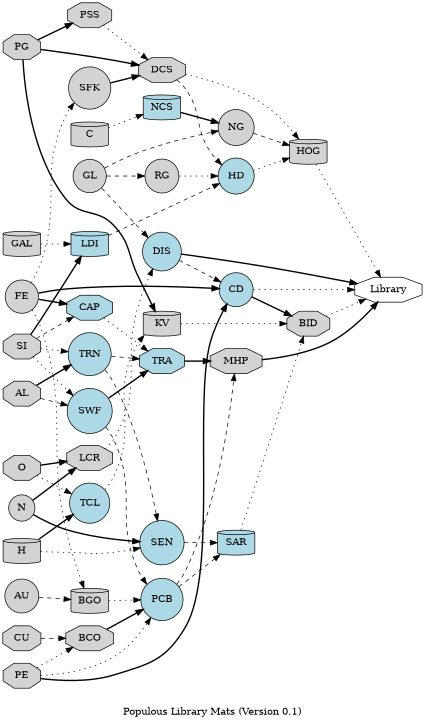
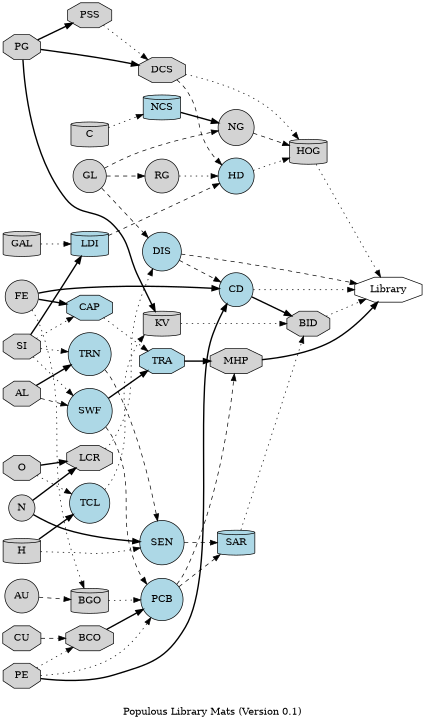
(90, 88) -> none
(266, 267) -> (266, 267)
(52, 329) -> (52, 329)
(122, 357) -> none
